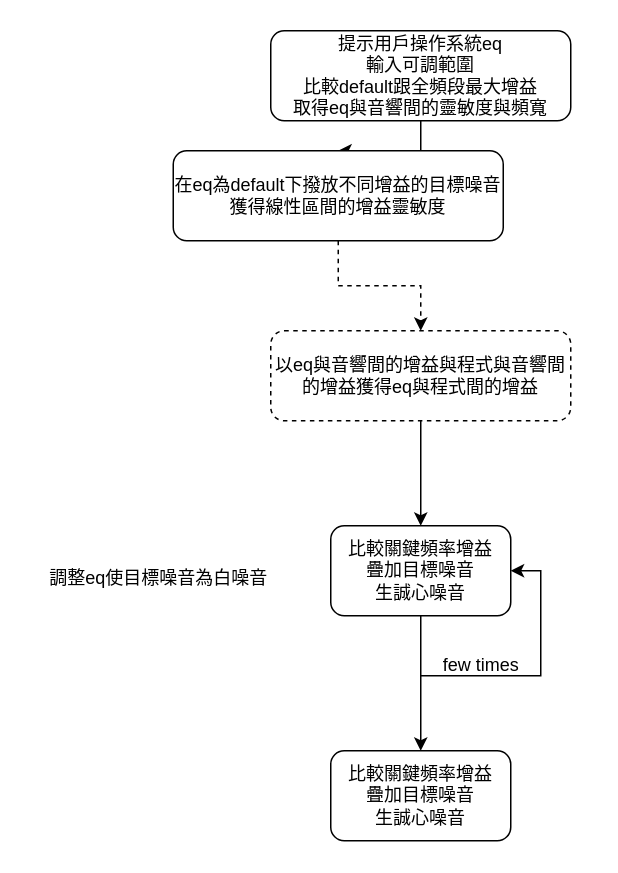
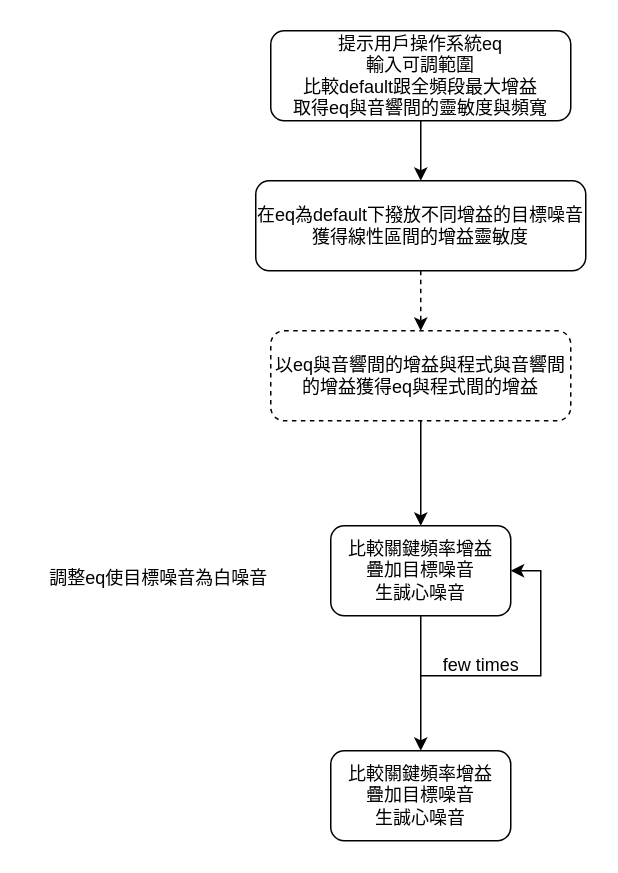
(338, 196) -> (421, 226)
